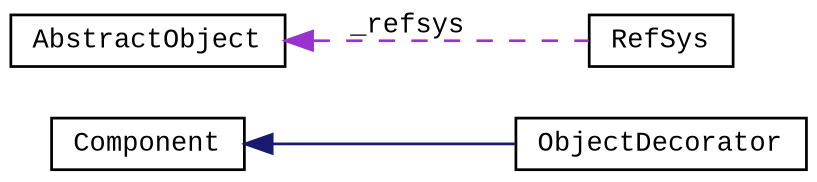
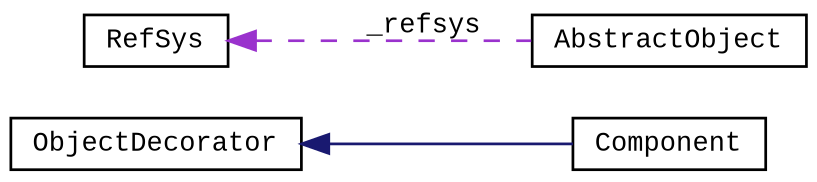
(451, 41) -> (393, 41)
(394, 144) -> (451, 144)
